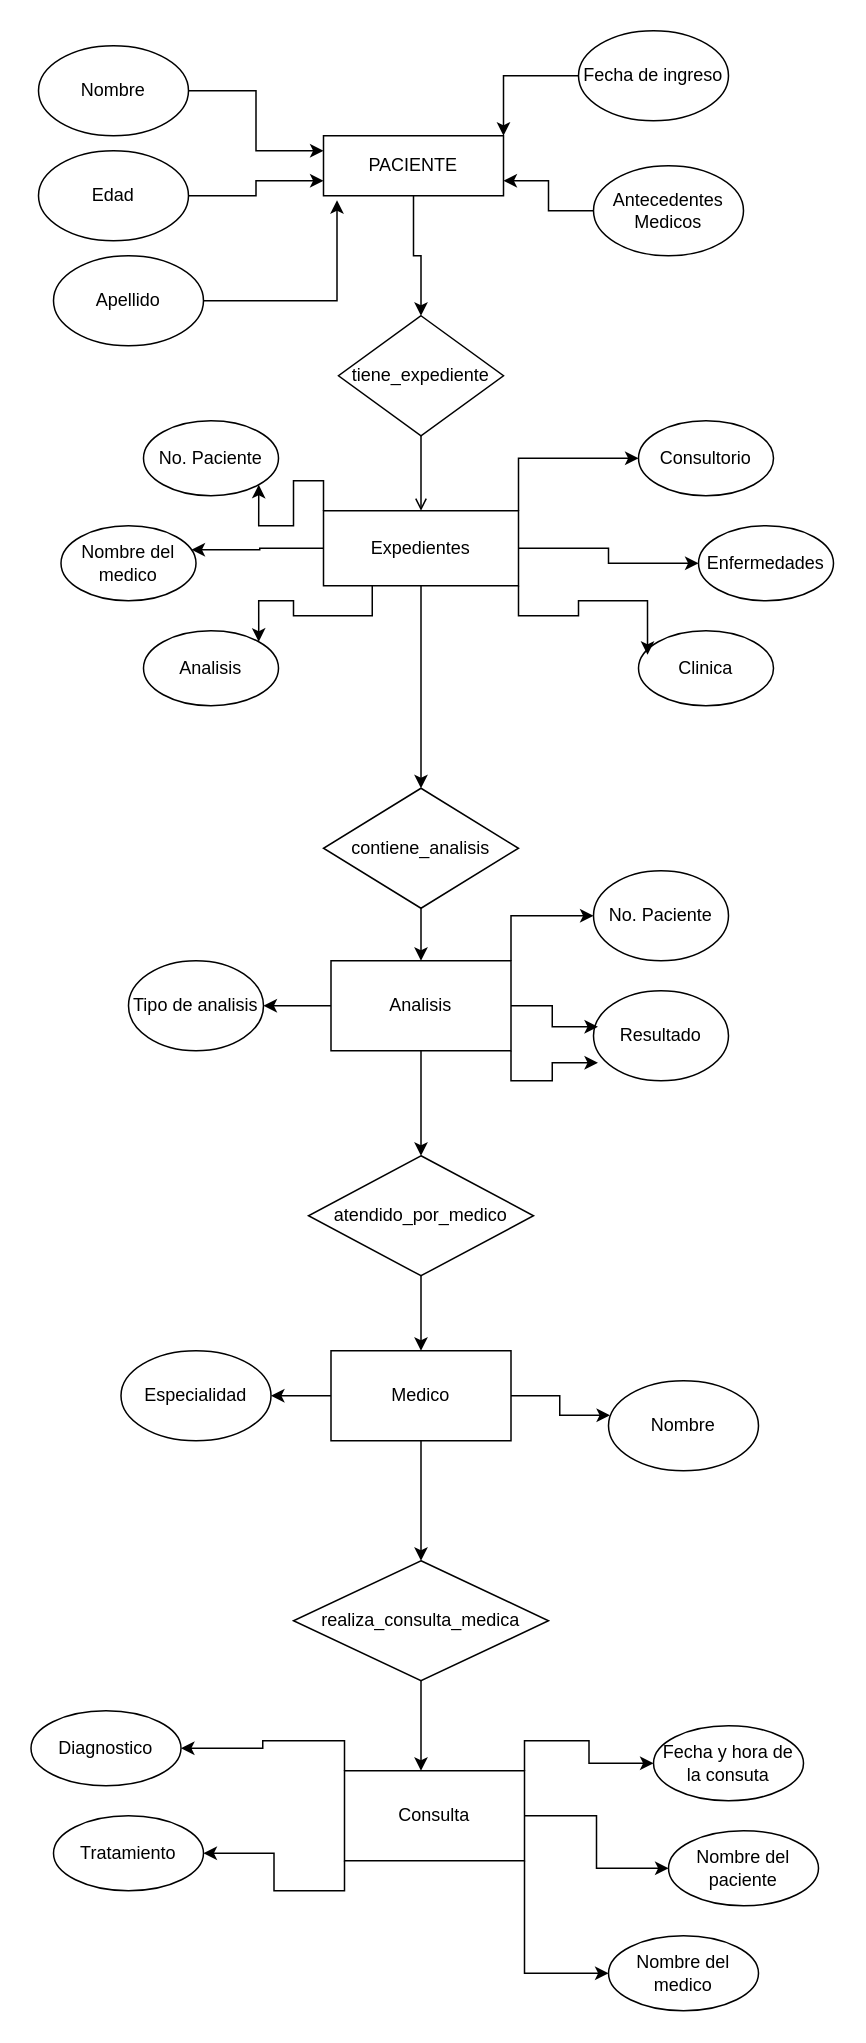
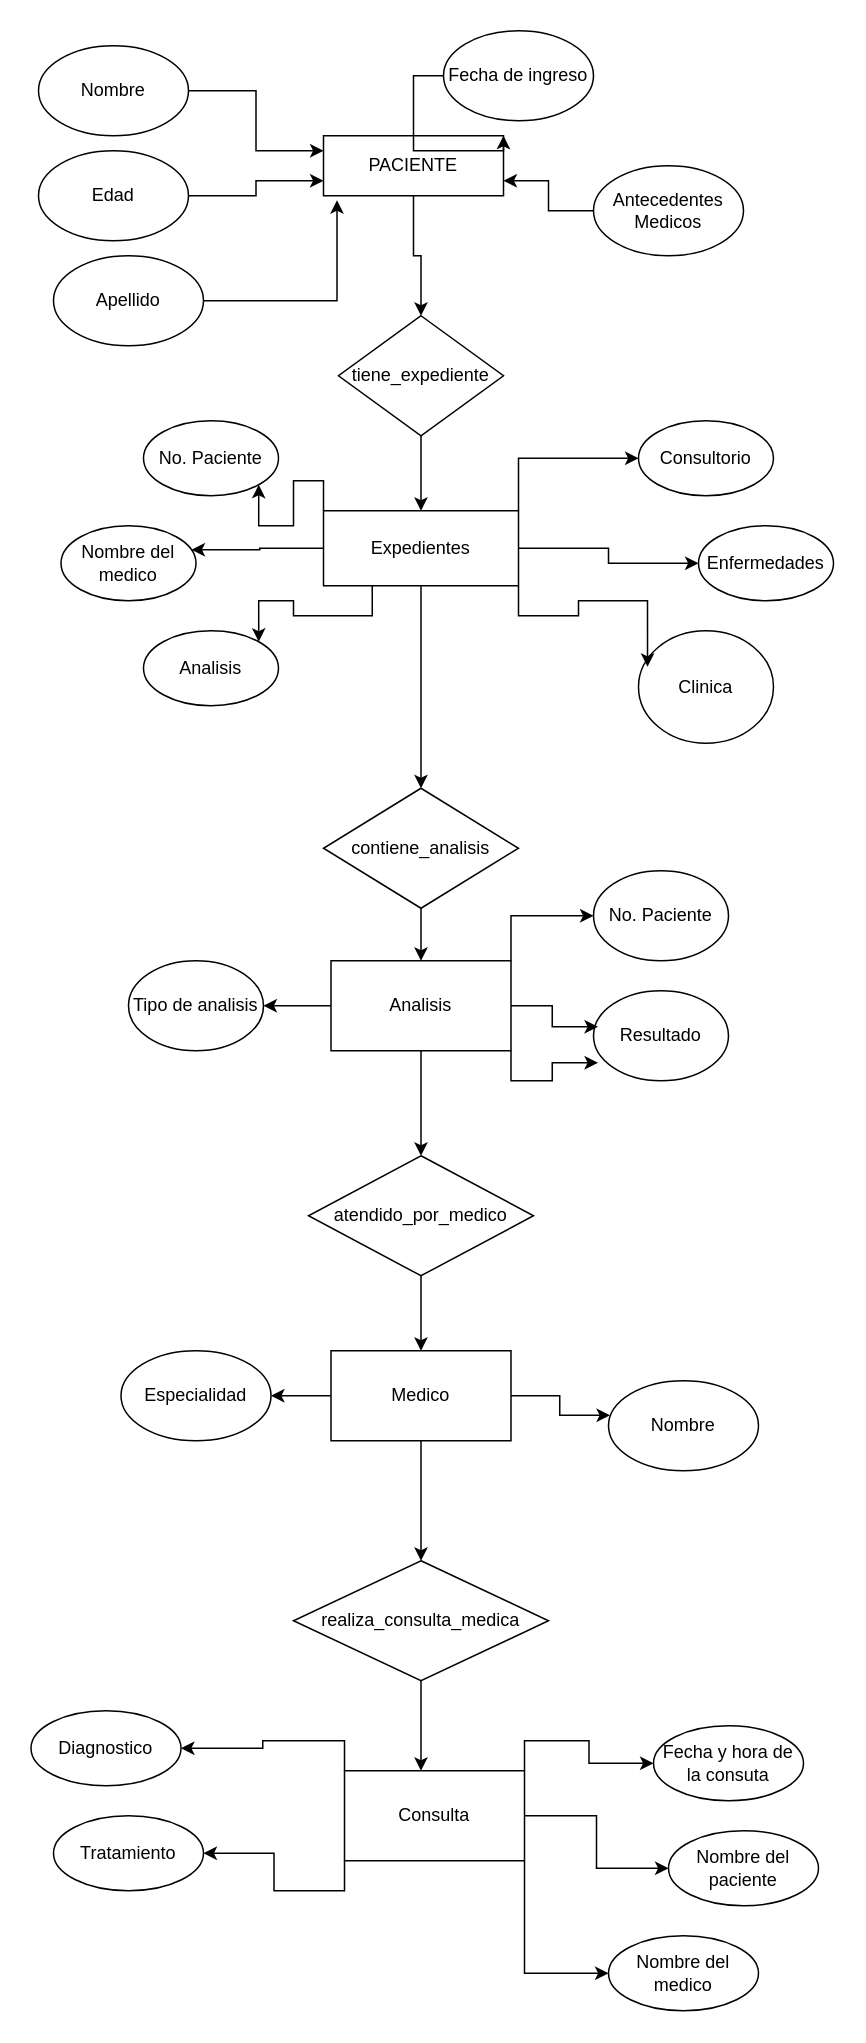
(653, 76) -> (518, 76)
(421, 501) -> (421, 499)
(706, 668) -> (706, 687)
